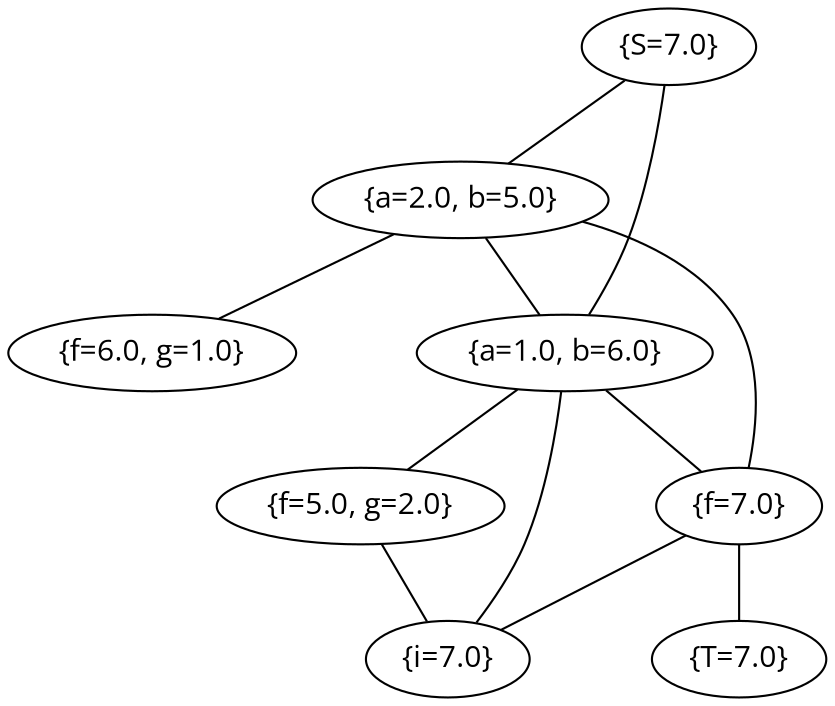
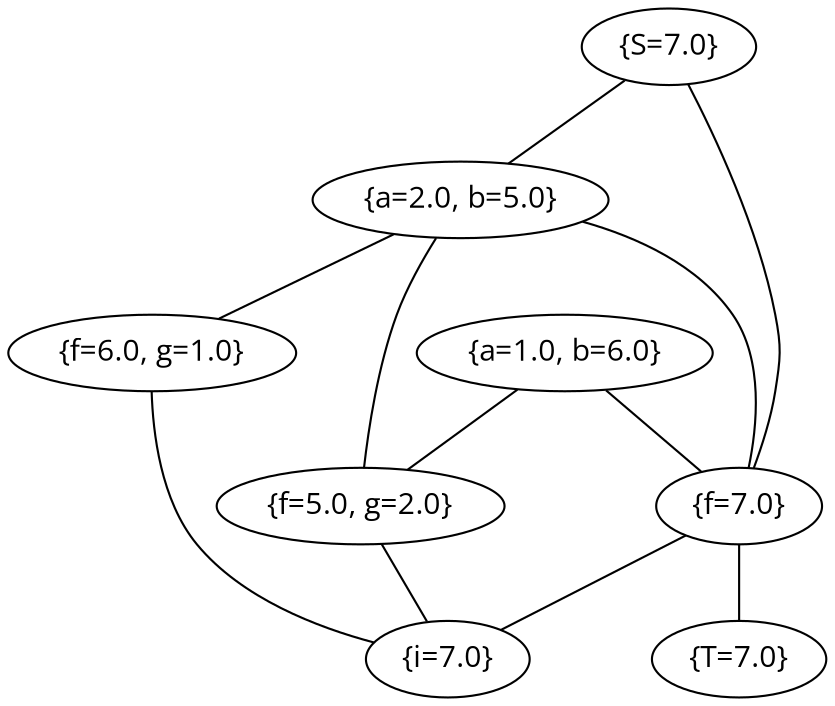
(640, 204) -> (765, 271)
(513, 277) -> (386, 348)
(536, 514) -> (212, 560)
